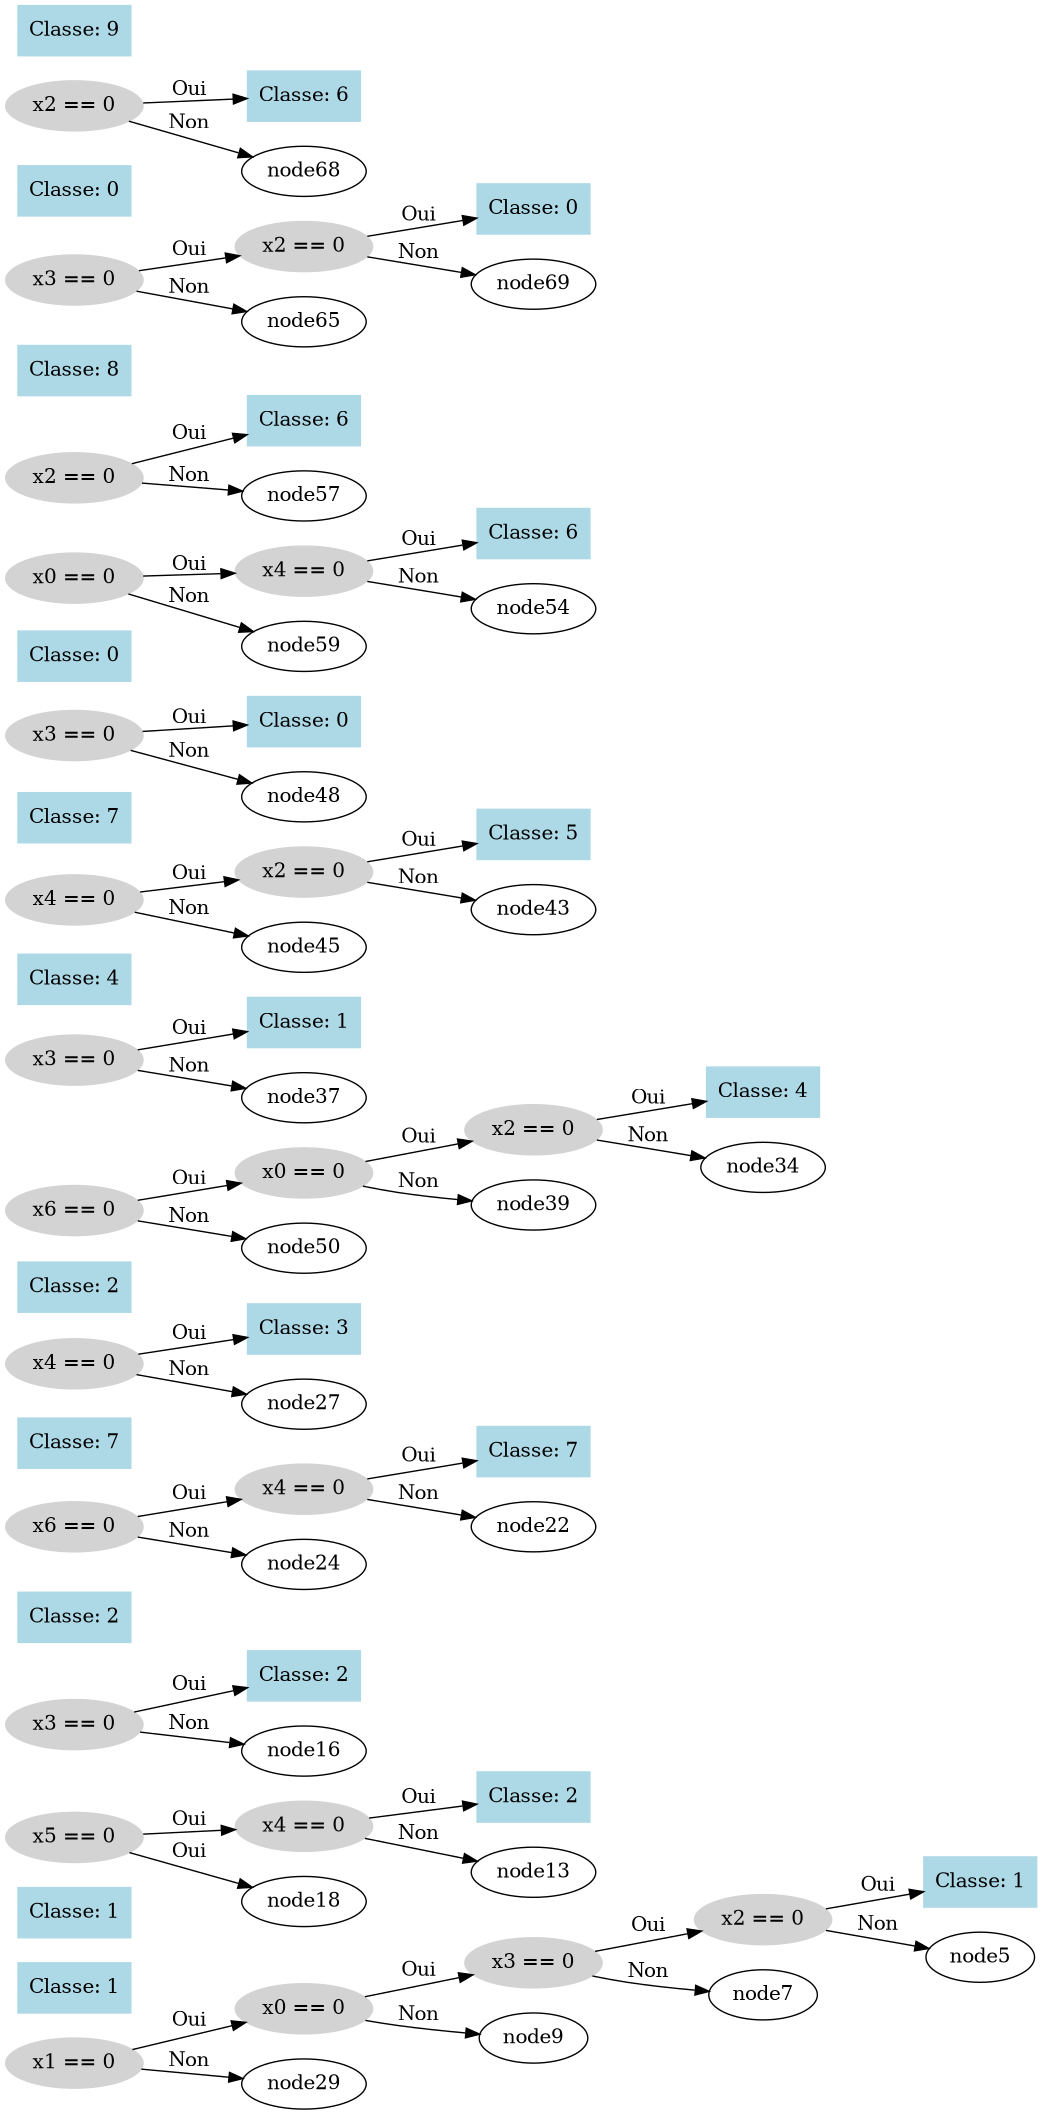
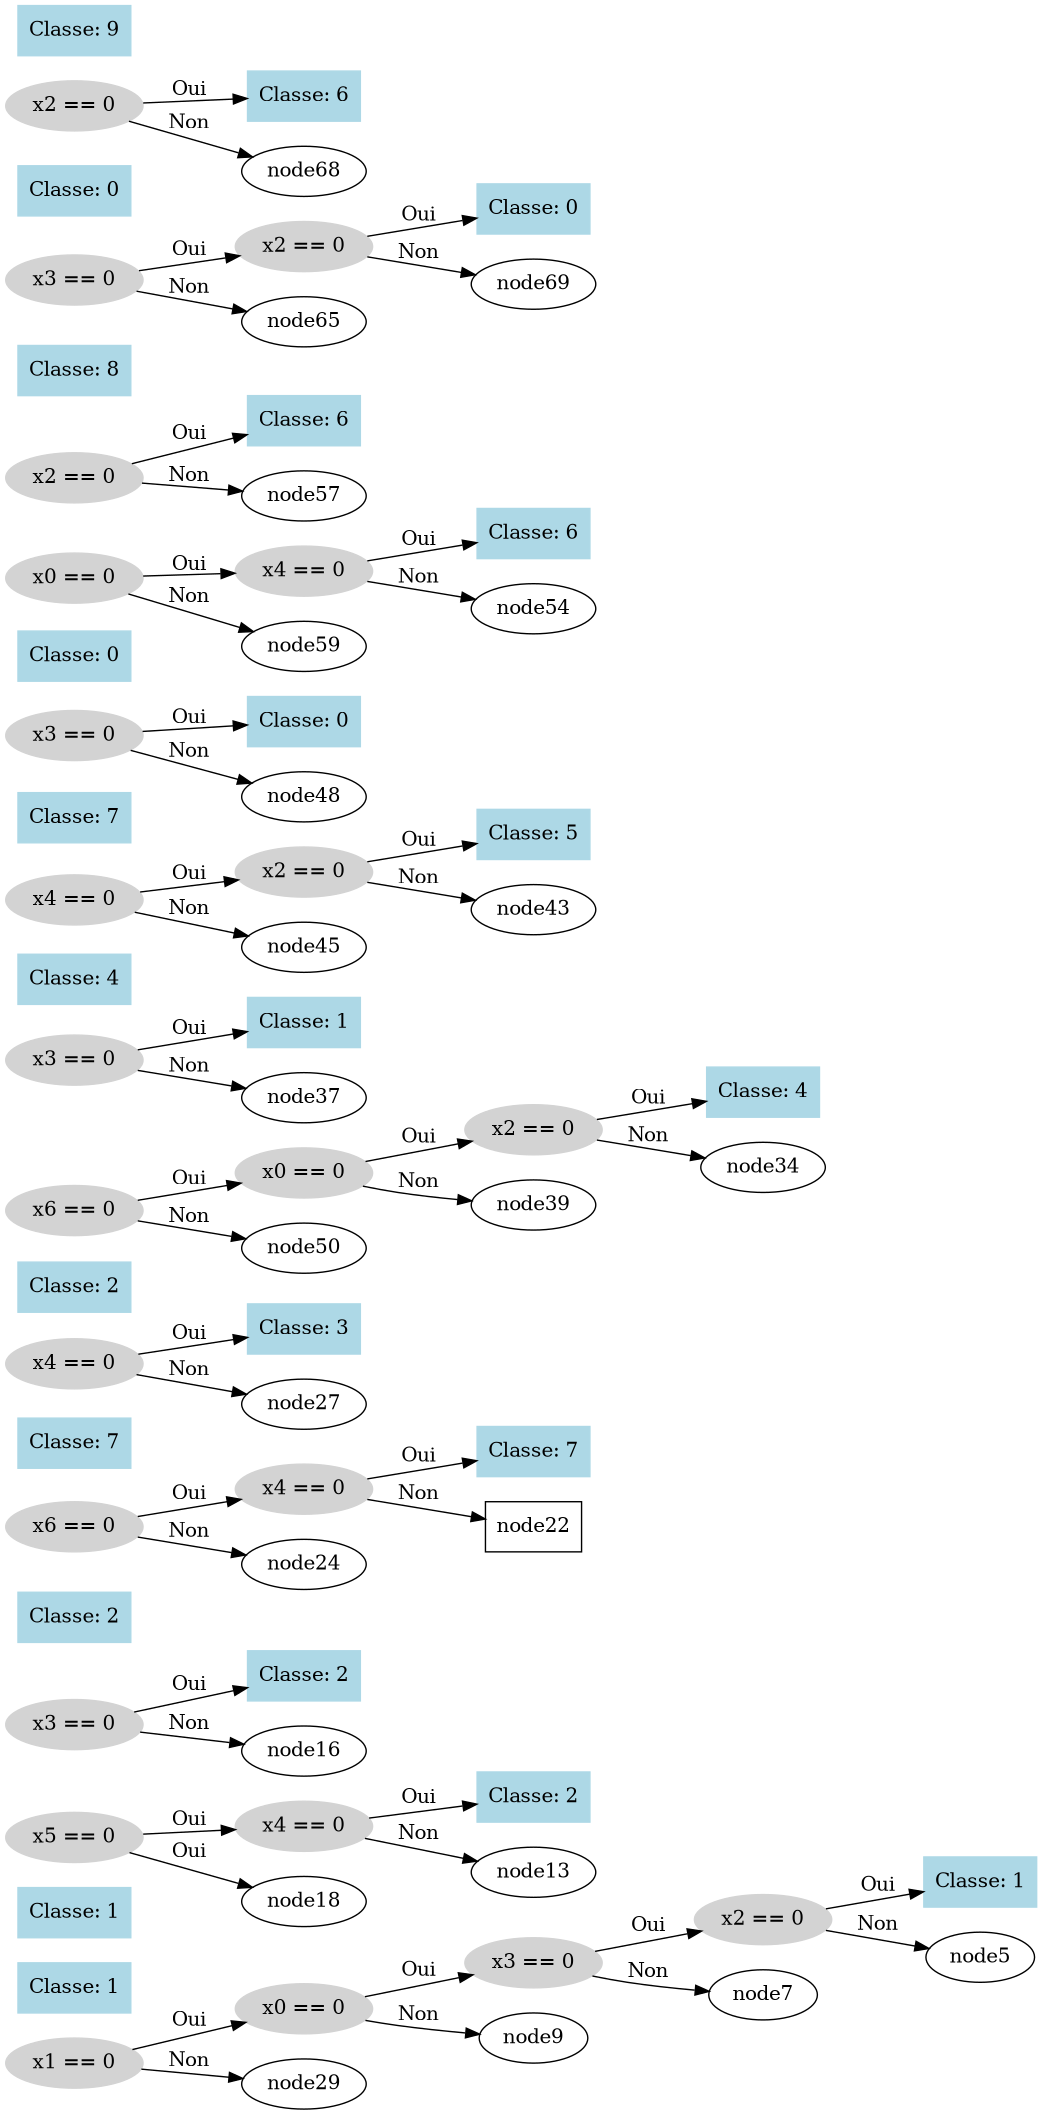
(534, 1527) -> (534, 1527)
